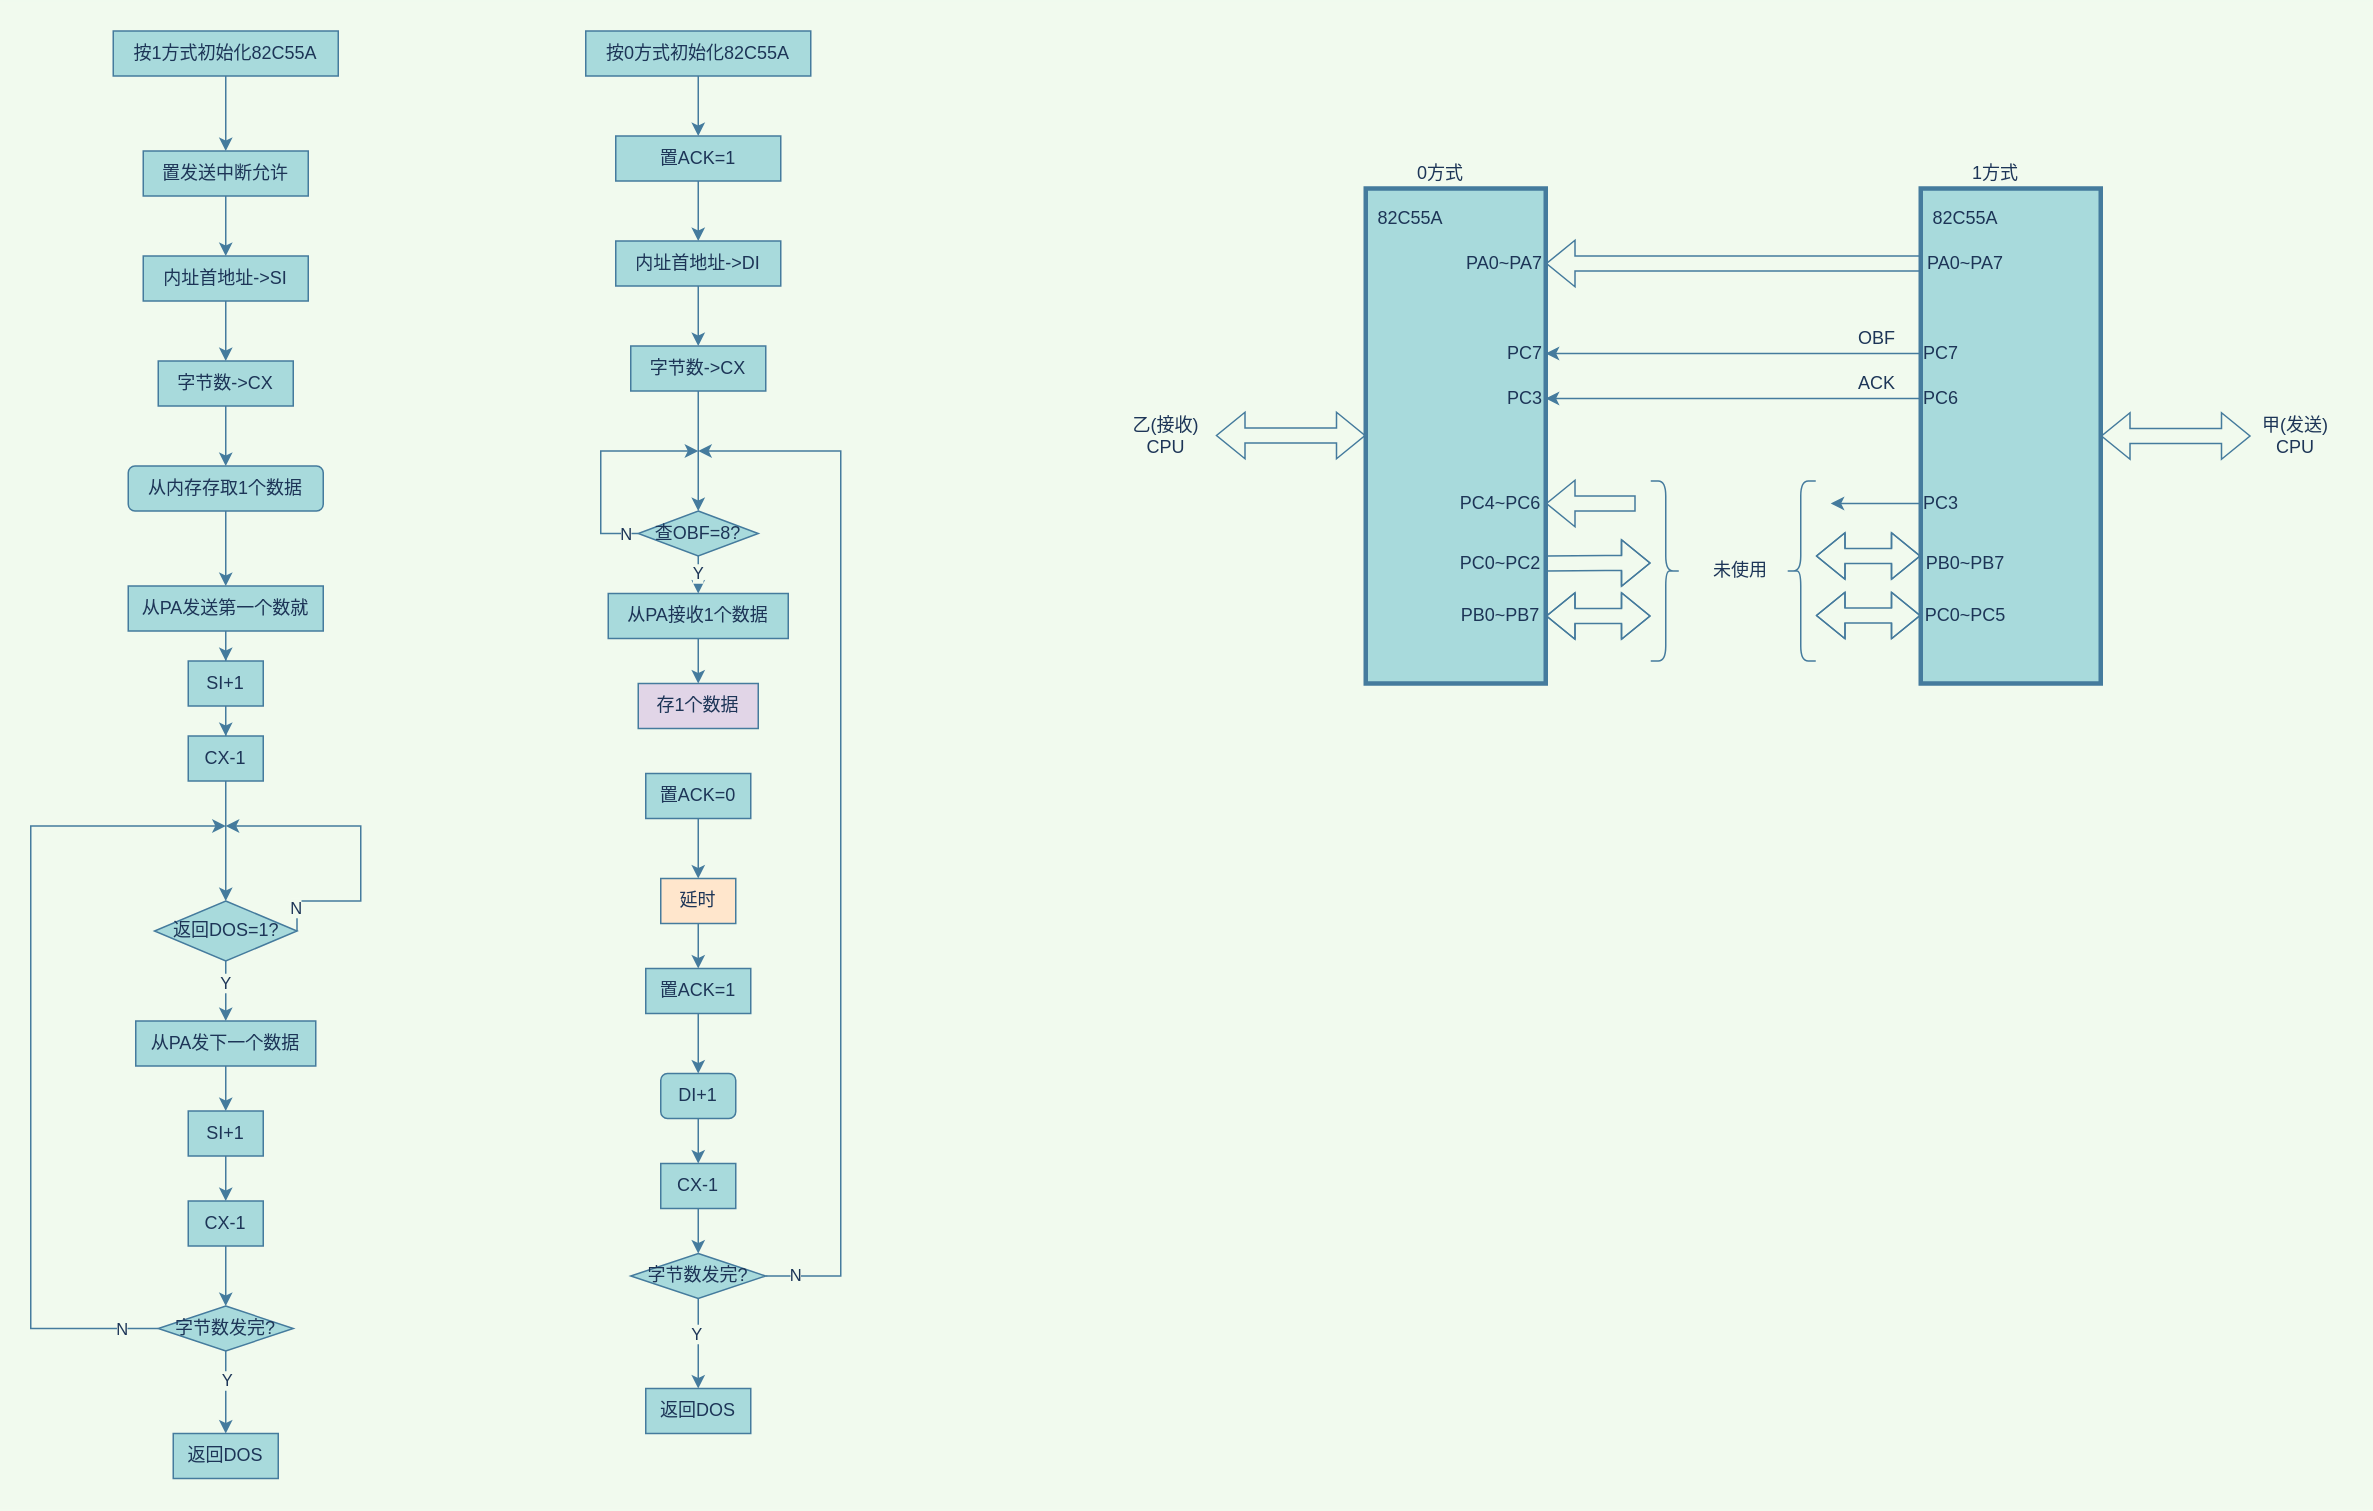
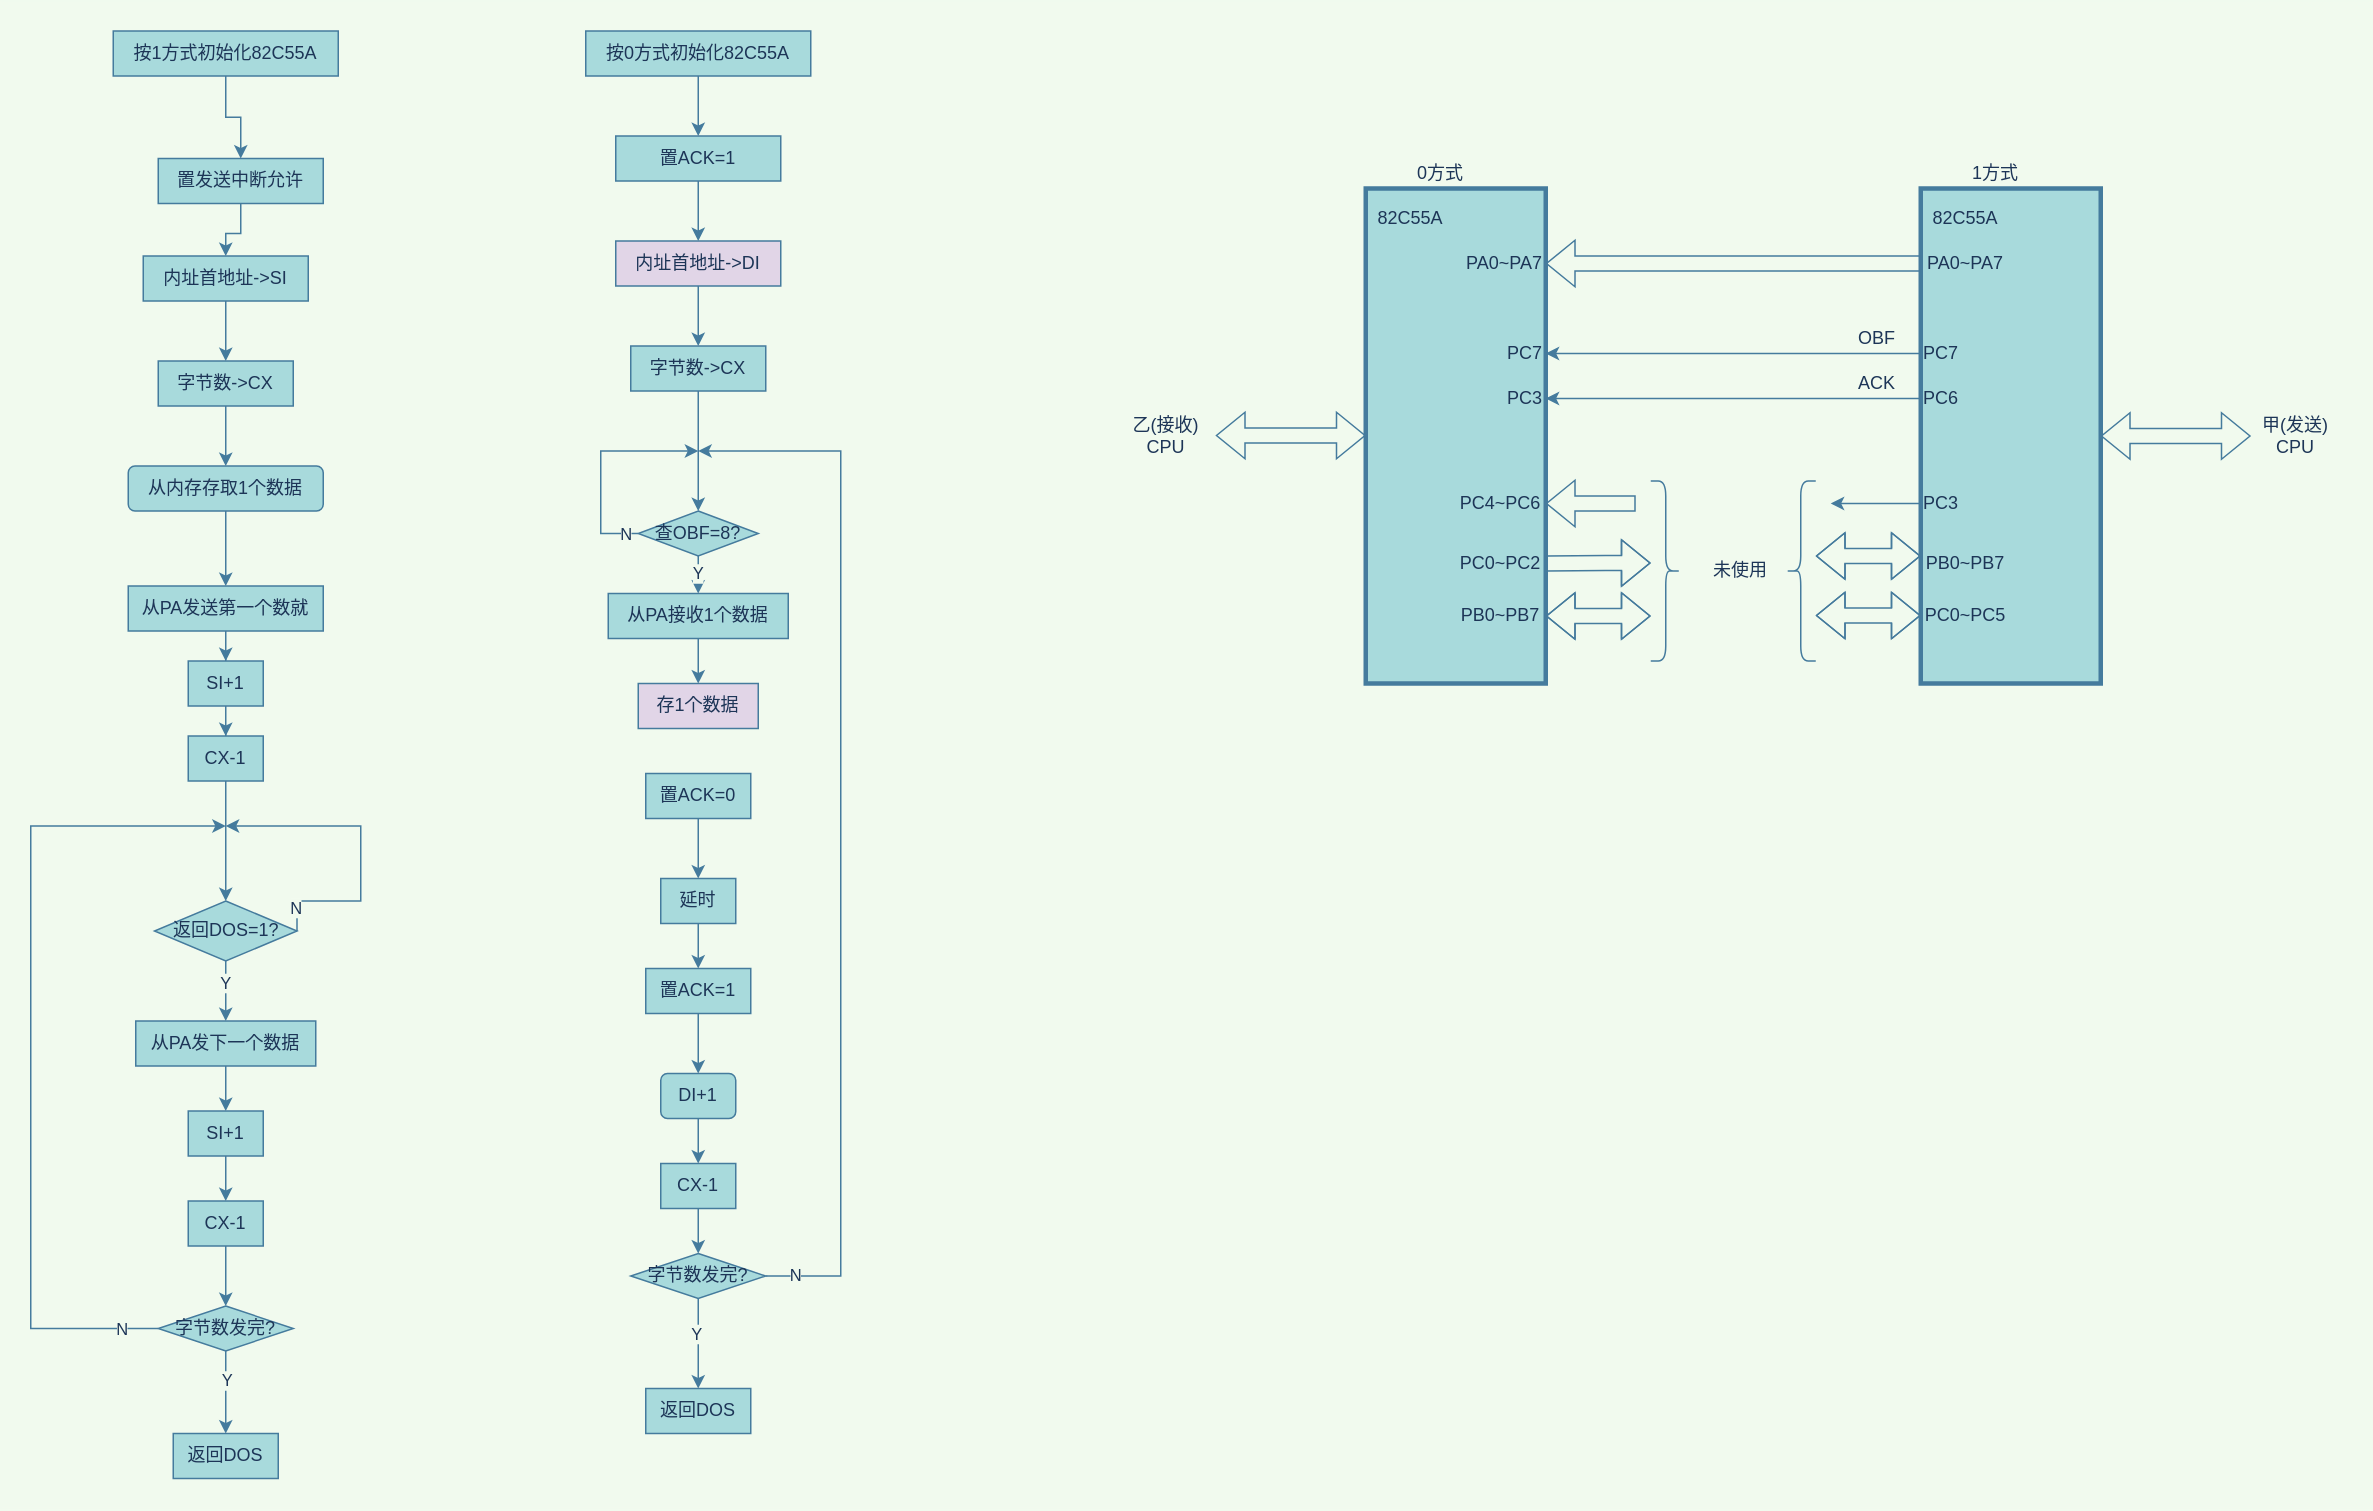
(226, 173) -> (241, 181)
(698, 263) -> (698, 263)
(698, 901) -> (698, 901)
